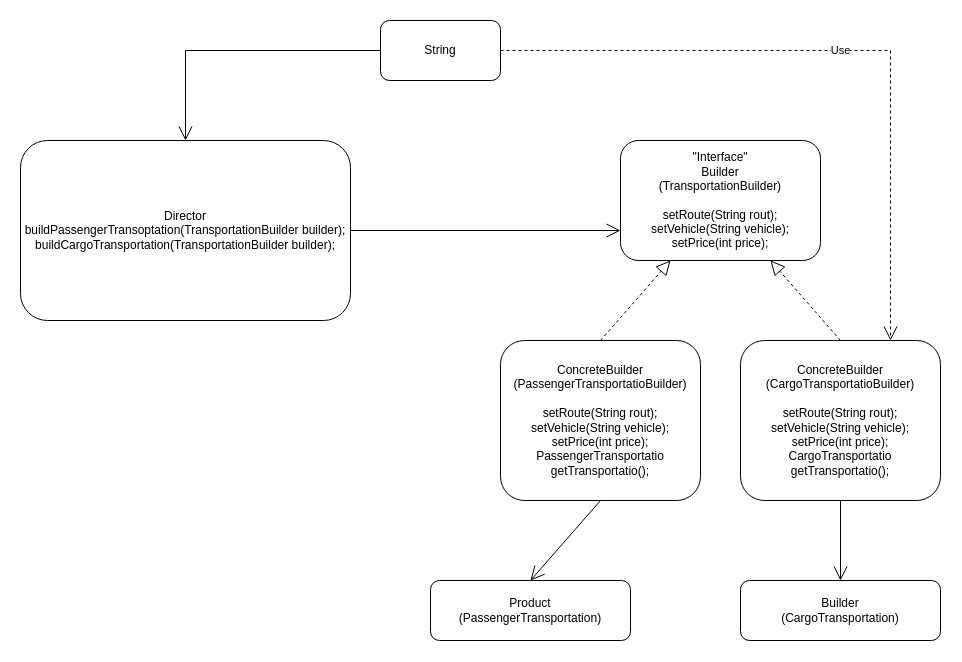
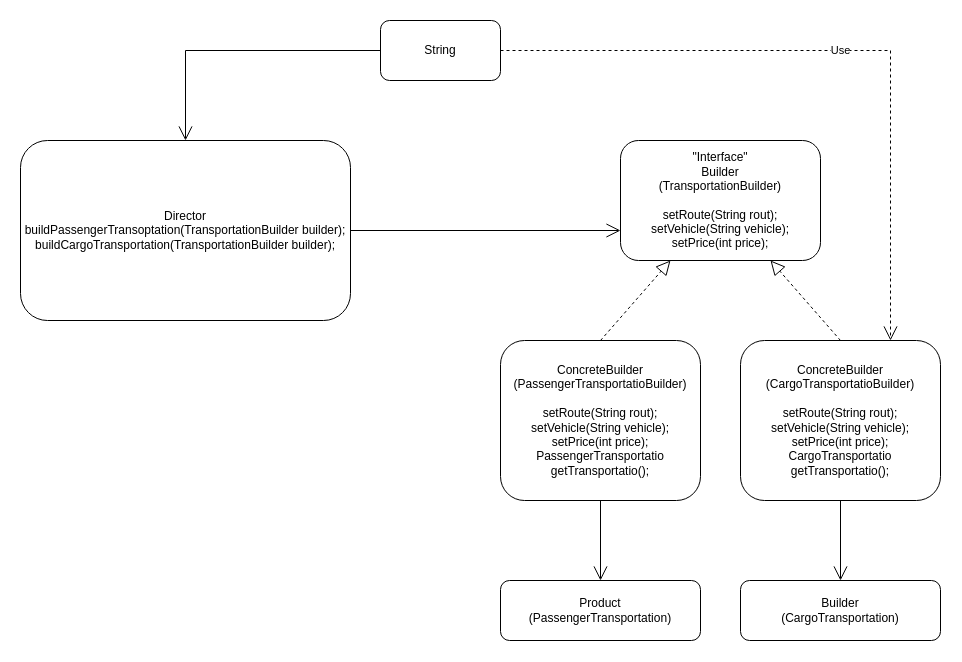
(531, 611) -> (601, 611)
